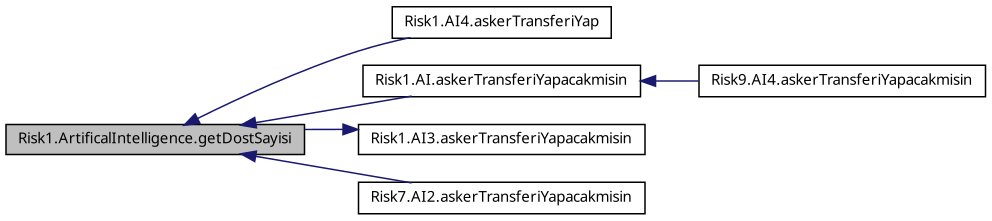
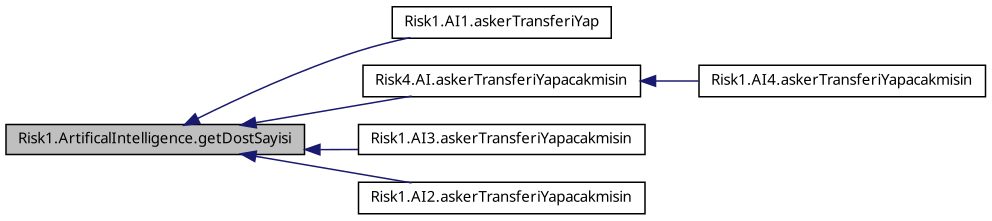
(502, 22) -> (502, 22)
(502, 81) -> (502, 81)
(842, 81) -> (842, 81)
(324, 129) -> (339, 150)
(502, 198) -> (502, 198)
